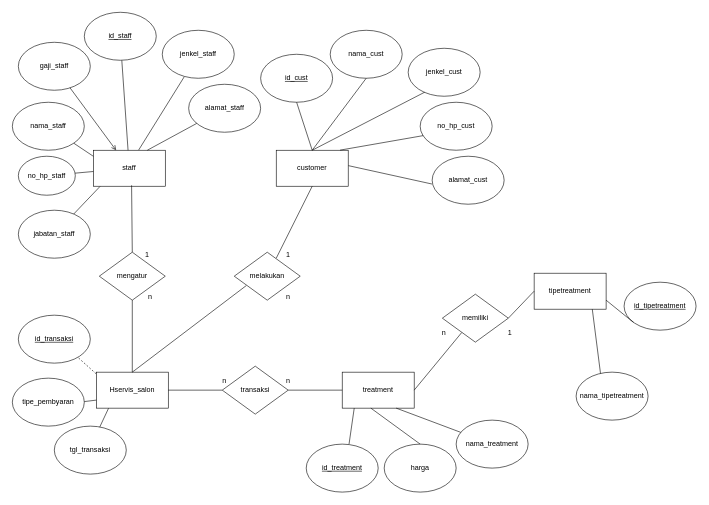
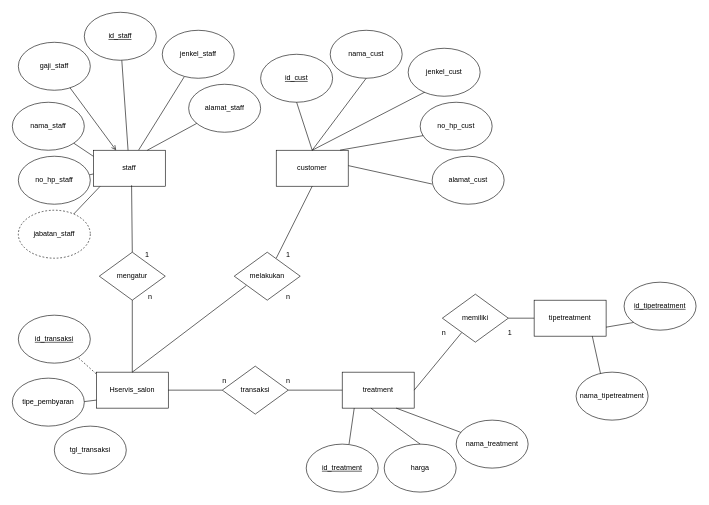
(47, 176) -> (54, 180)
(54, 234) -> (54, 234)
(570, 291) -> (570, 318)
(104, 418) -> none
